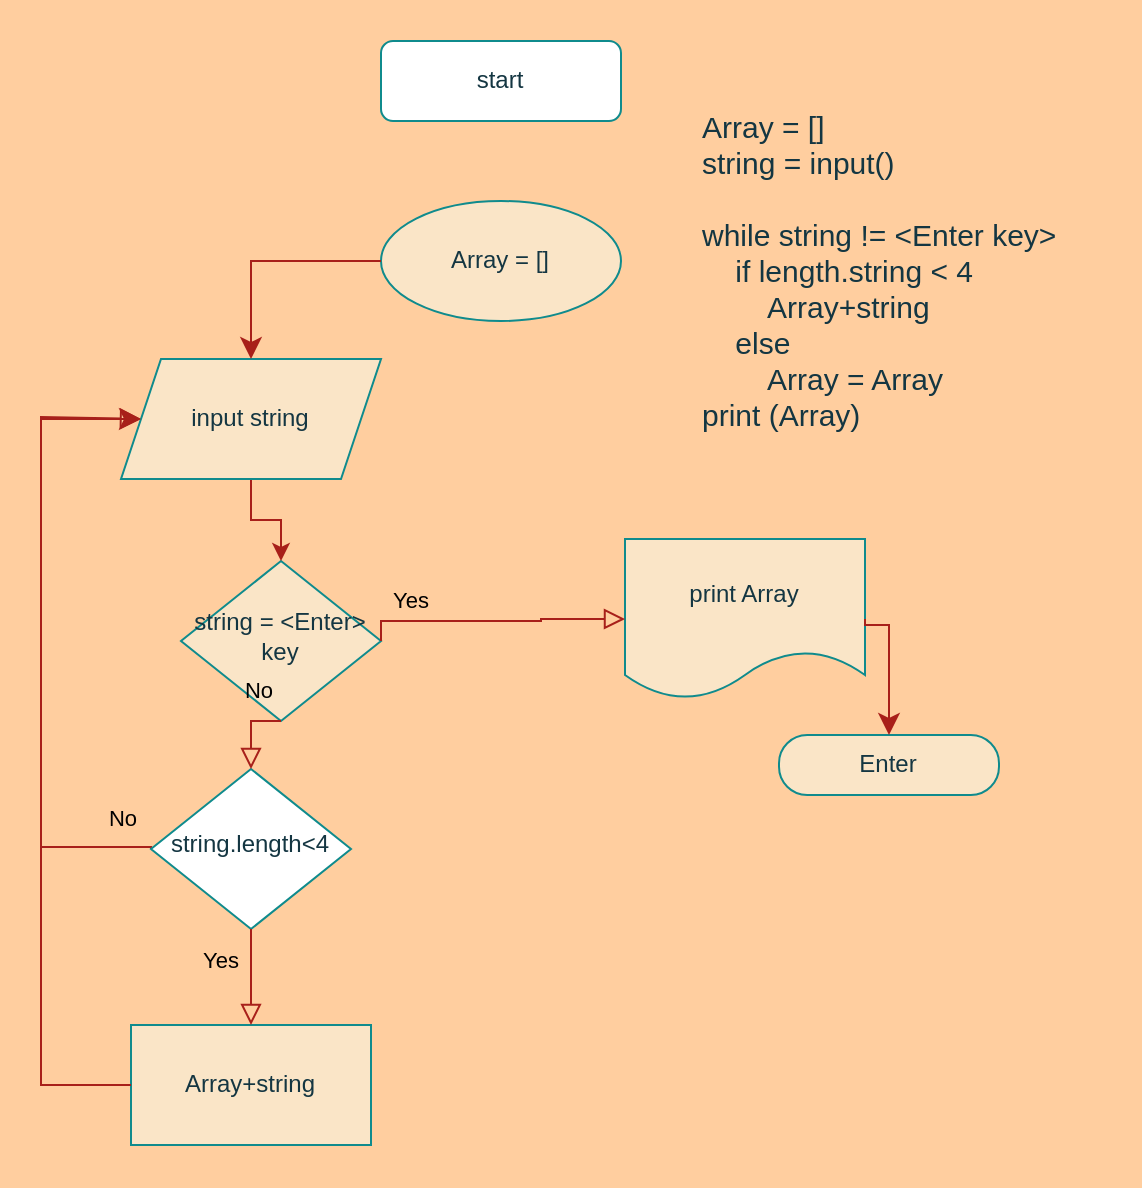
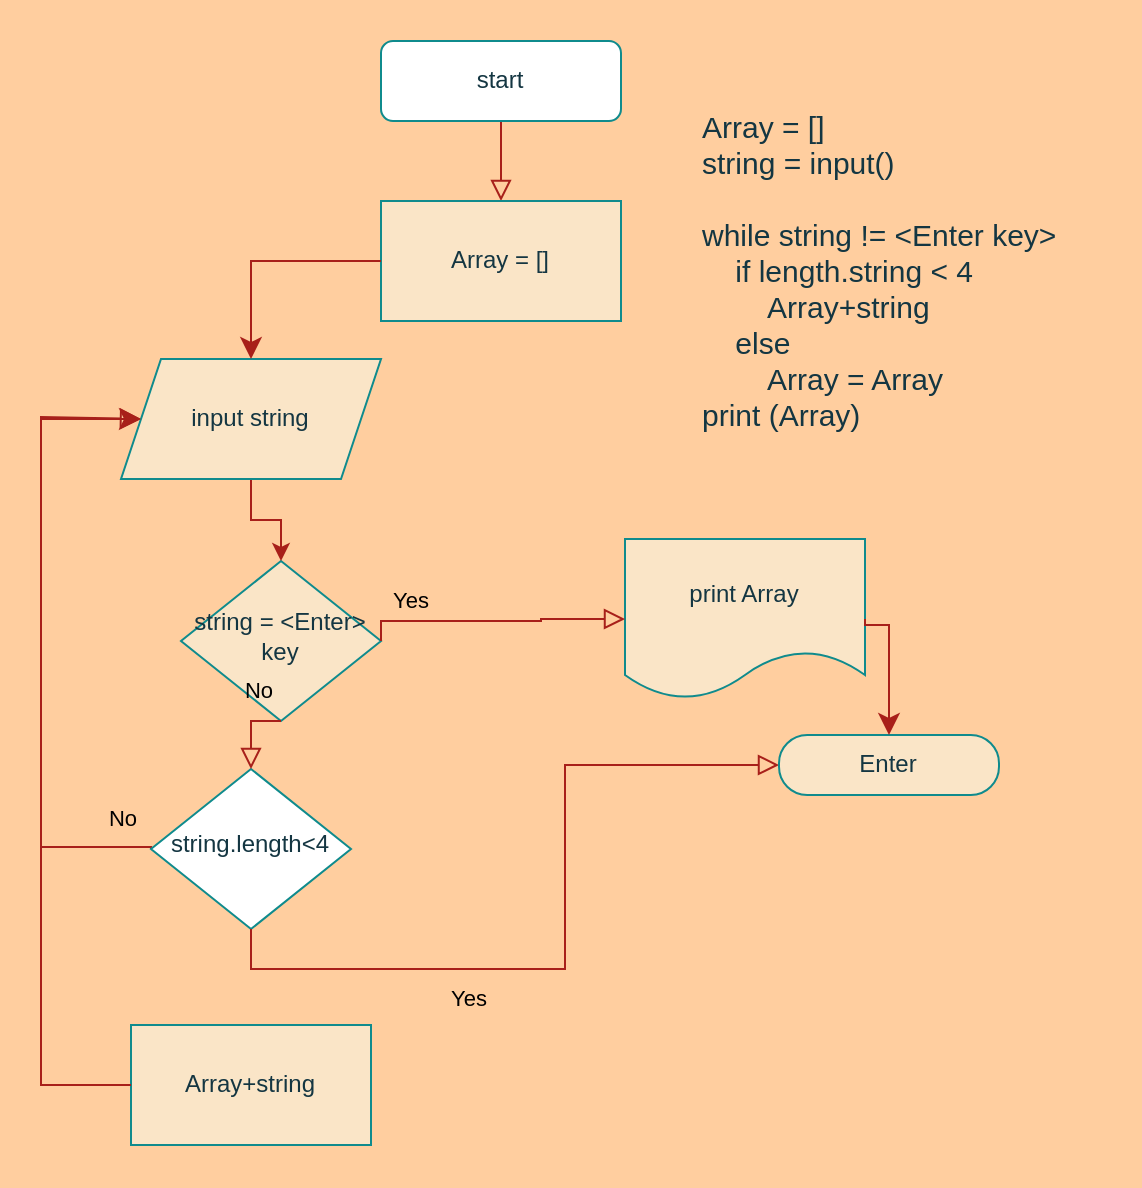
none -> (501, 150)
(501, 261) -> (501, 261)
(251, 986) -> (565, 929)
